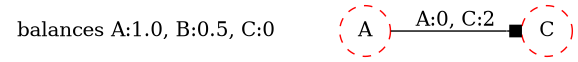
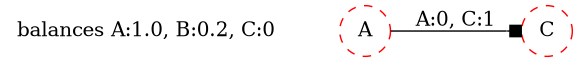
(456, 20) -> (456, 20)
(147, 31) -> (147, 31)
